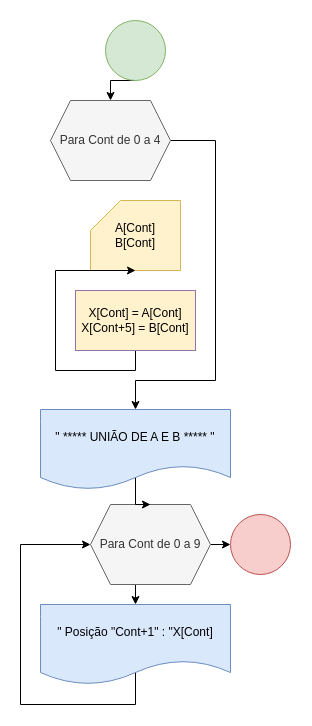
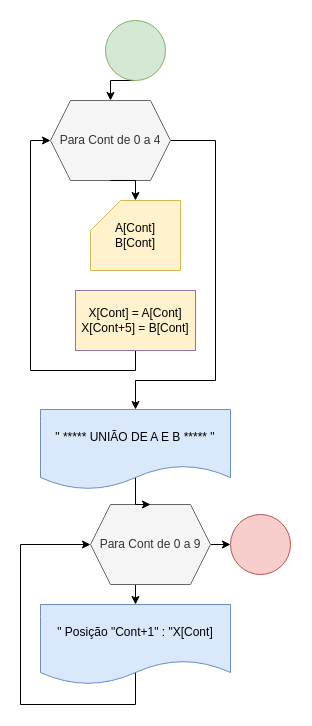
none -> (136, 186)
(56, 285) -> (31, 263)
